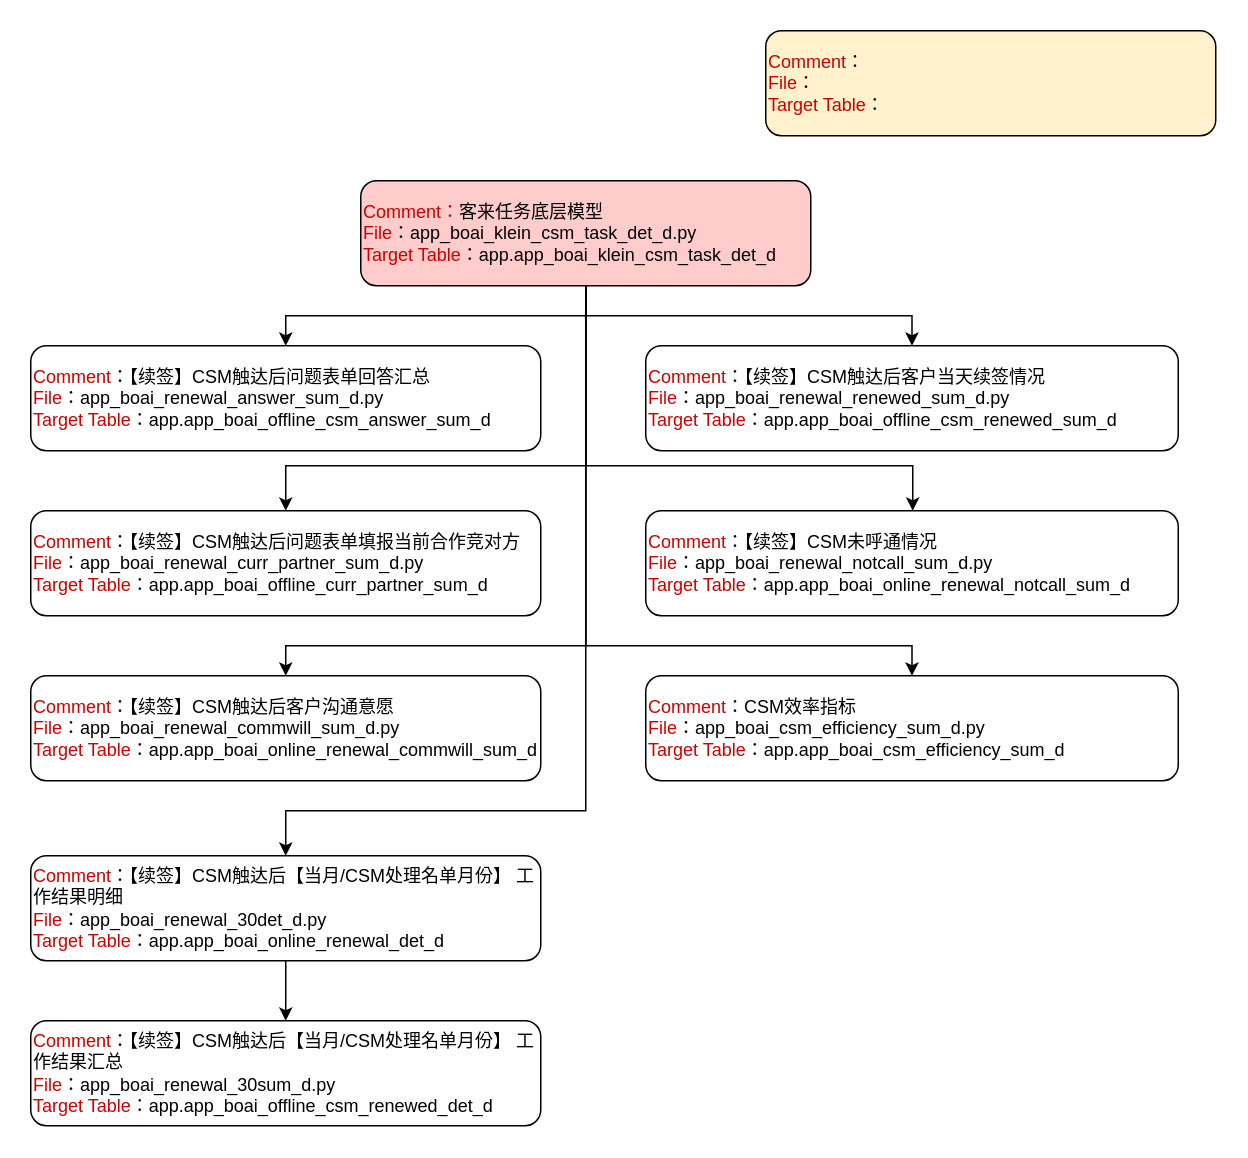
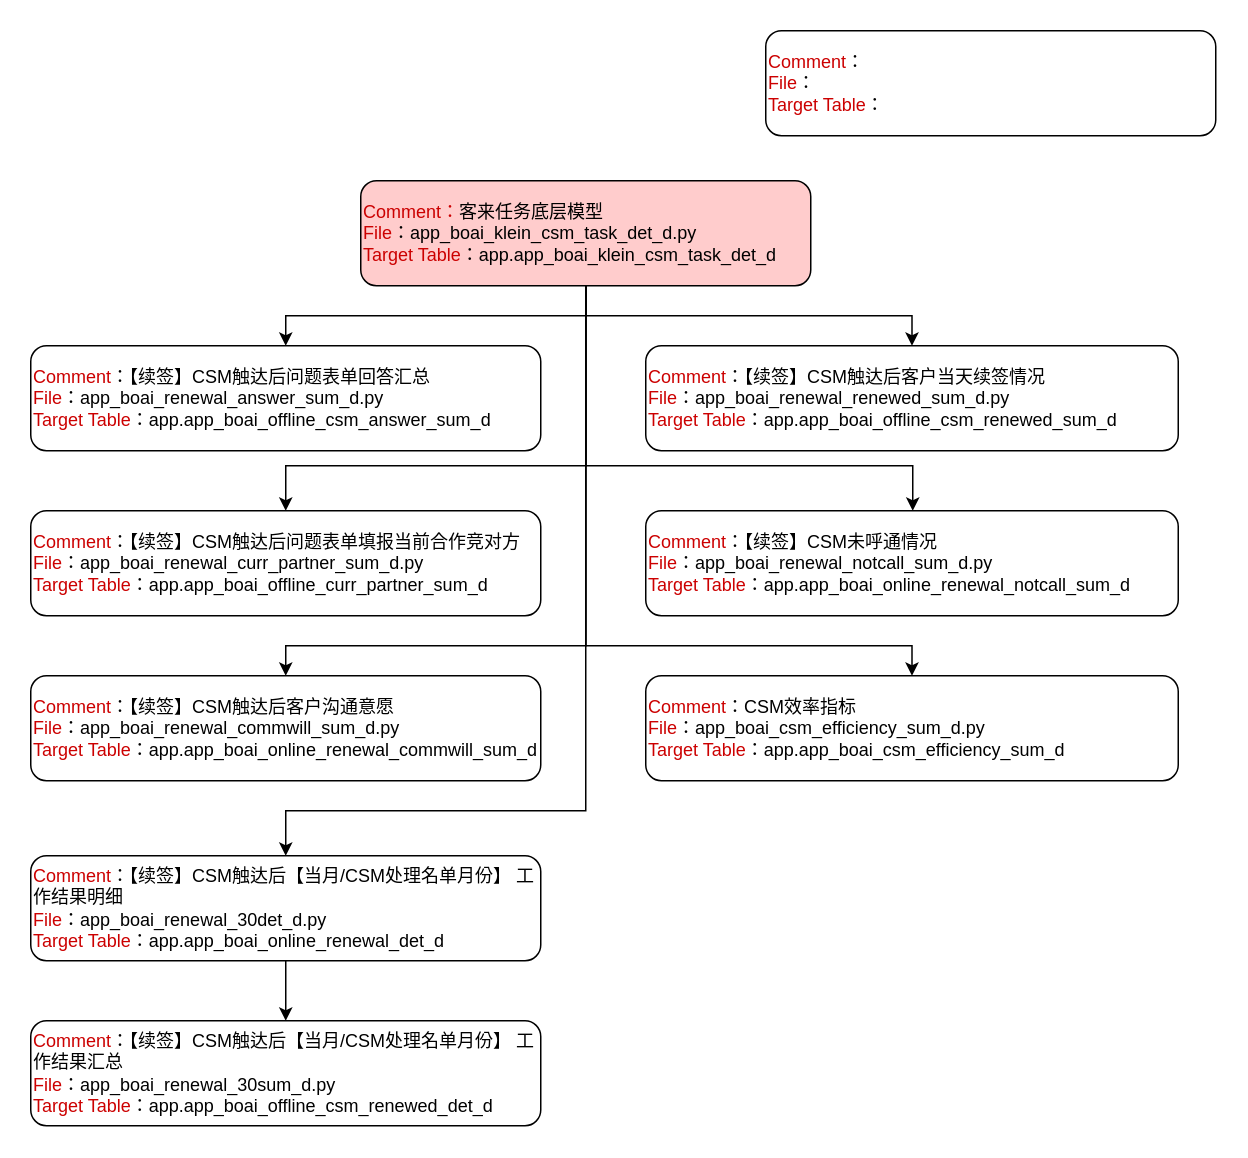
(991, 83) -> (991, 83)
